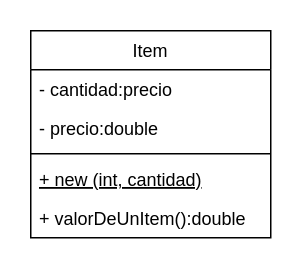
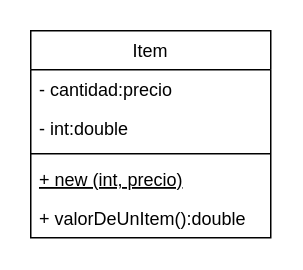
(105, 129) -> (90, 129)
(131, 180) -> (121, 180)
